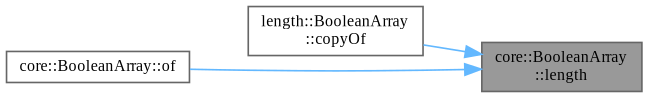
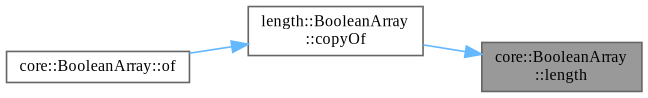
(327, 71) -> (211, 50)
